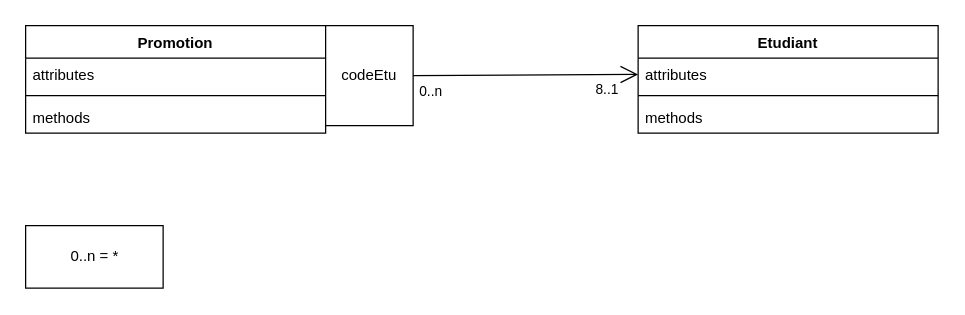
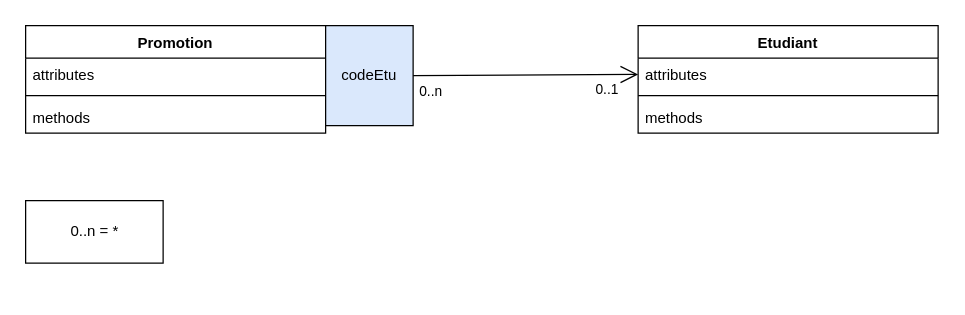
(369, 76) -> (369, 76)
(608, 89) -> (608, 89)
(94, 257) -> (94, 232)
